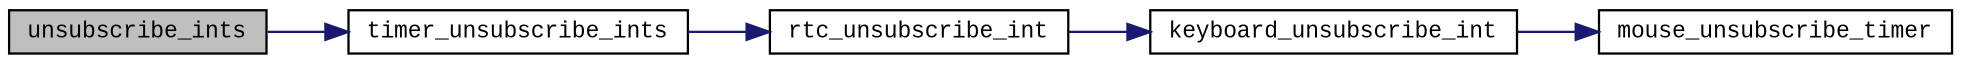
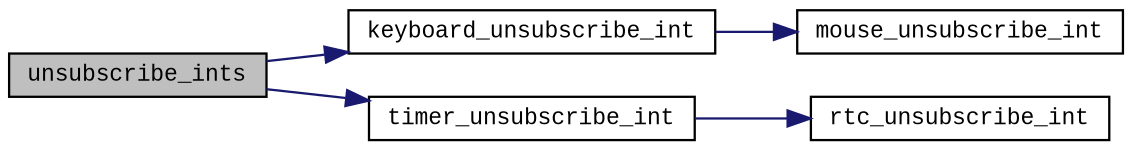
(518, 32) -> (532, 118)
(1098, 32) -> (296, 58)
(1776, 32) -> (960, 32)
